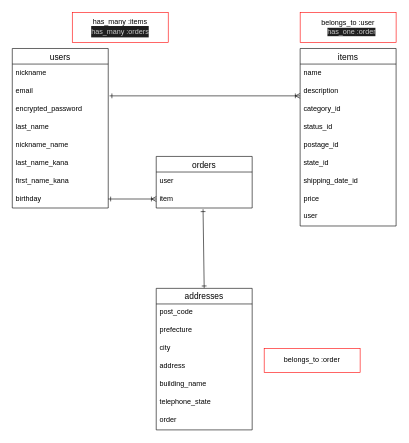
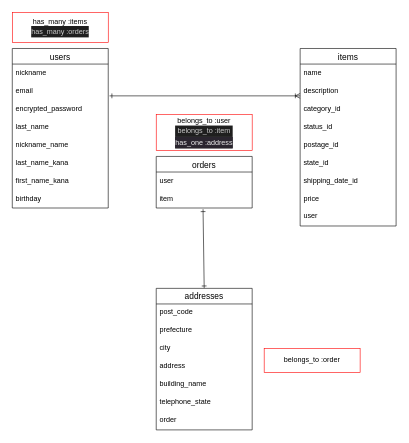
(120, 27) -> (60, 27)
(348, 27) -> none
none -> (204, 132)
(151, 199) -> none
